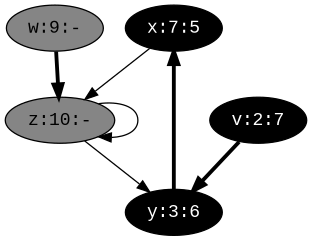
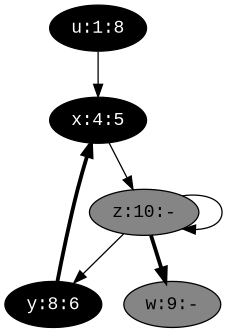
none -> (98, 28)
(174, 28) -> (98, 120)
(57, 68) -> (156, 252)
(258, 120) -> none
(174, 212) -> (53, 304)
